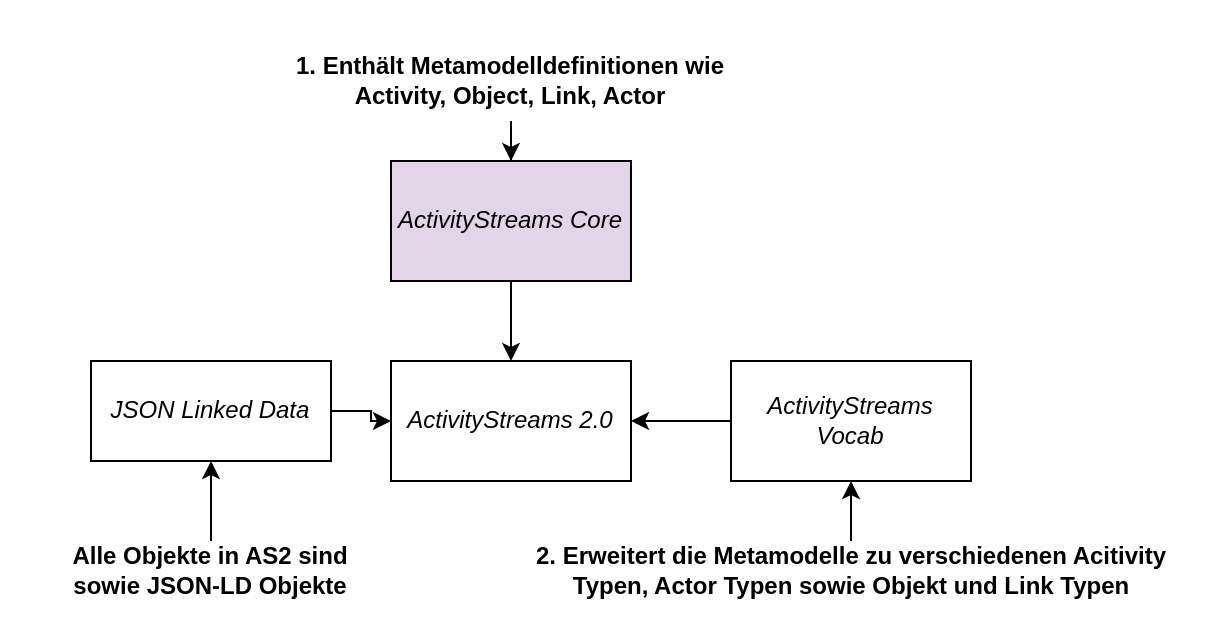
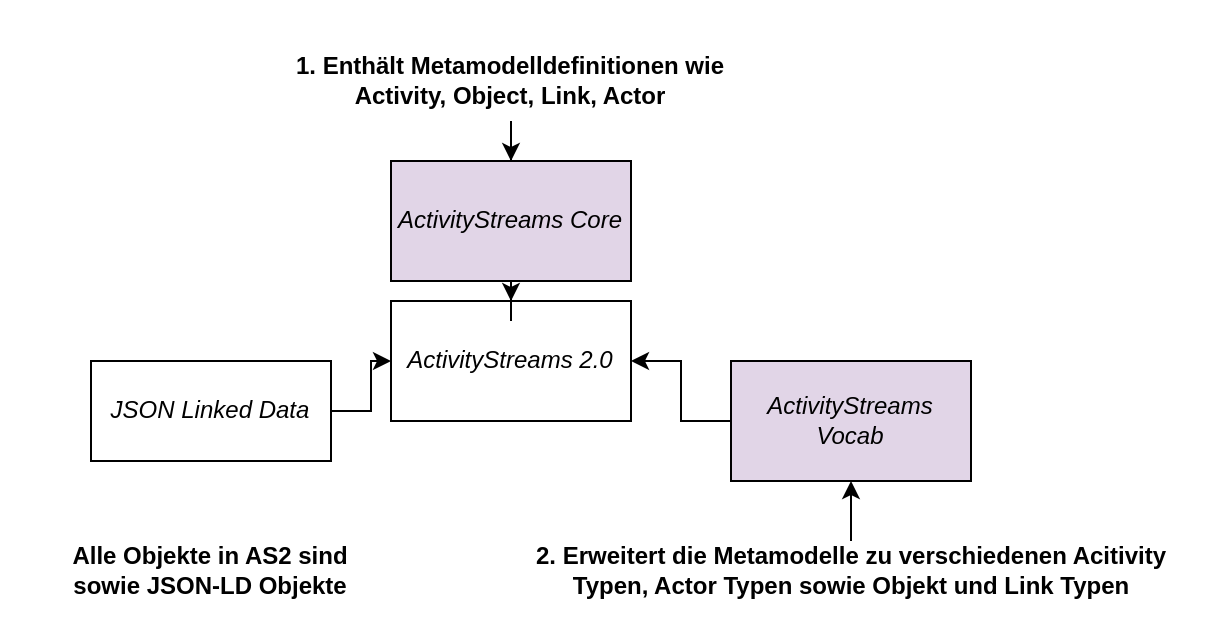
(511, 421) -> (511, 361)
(851, 421) -> (851, 421)
(211, 508) -> none
